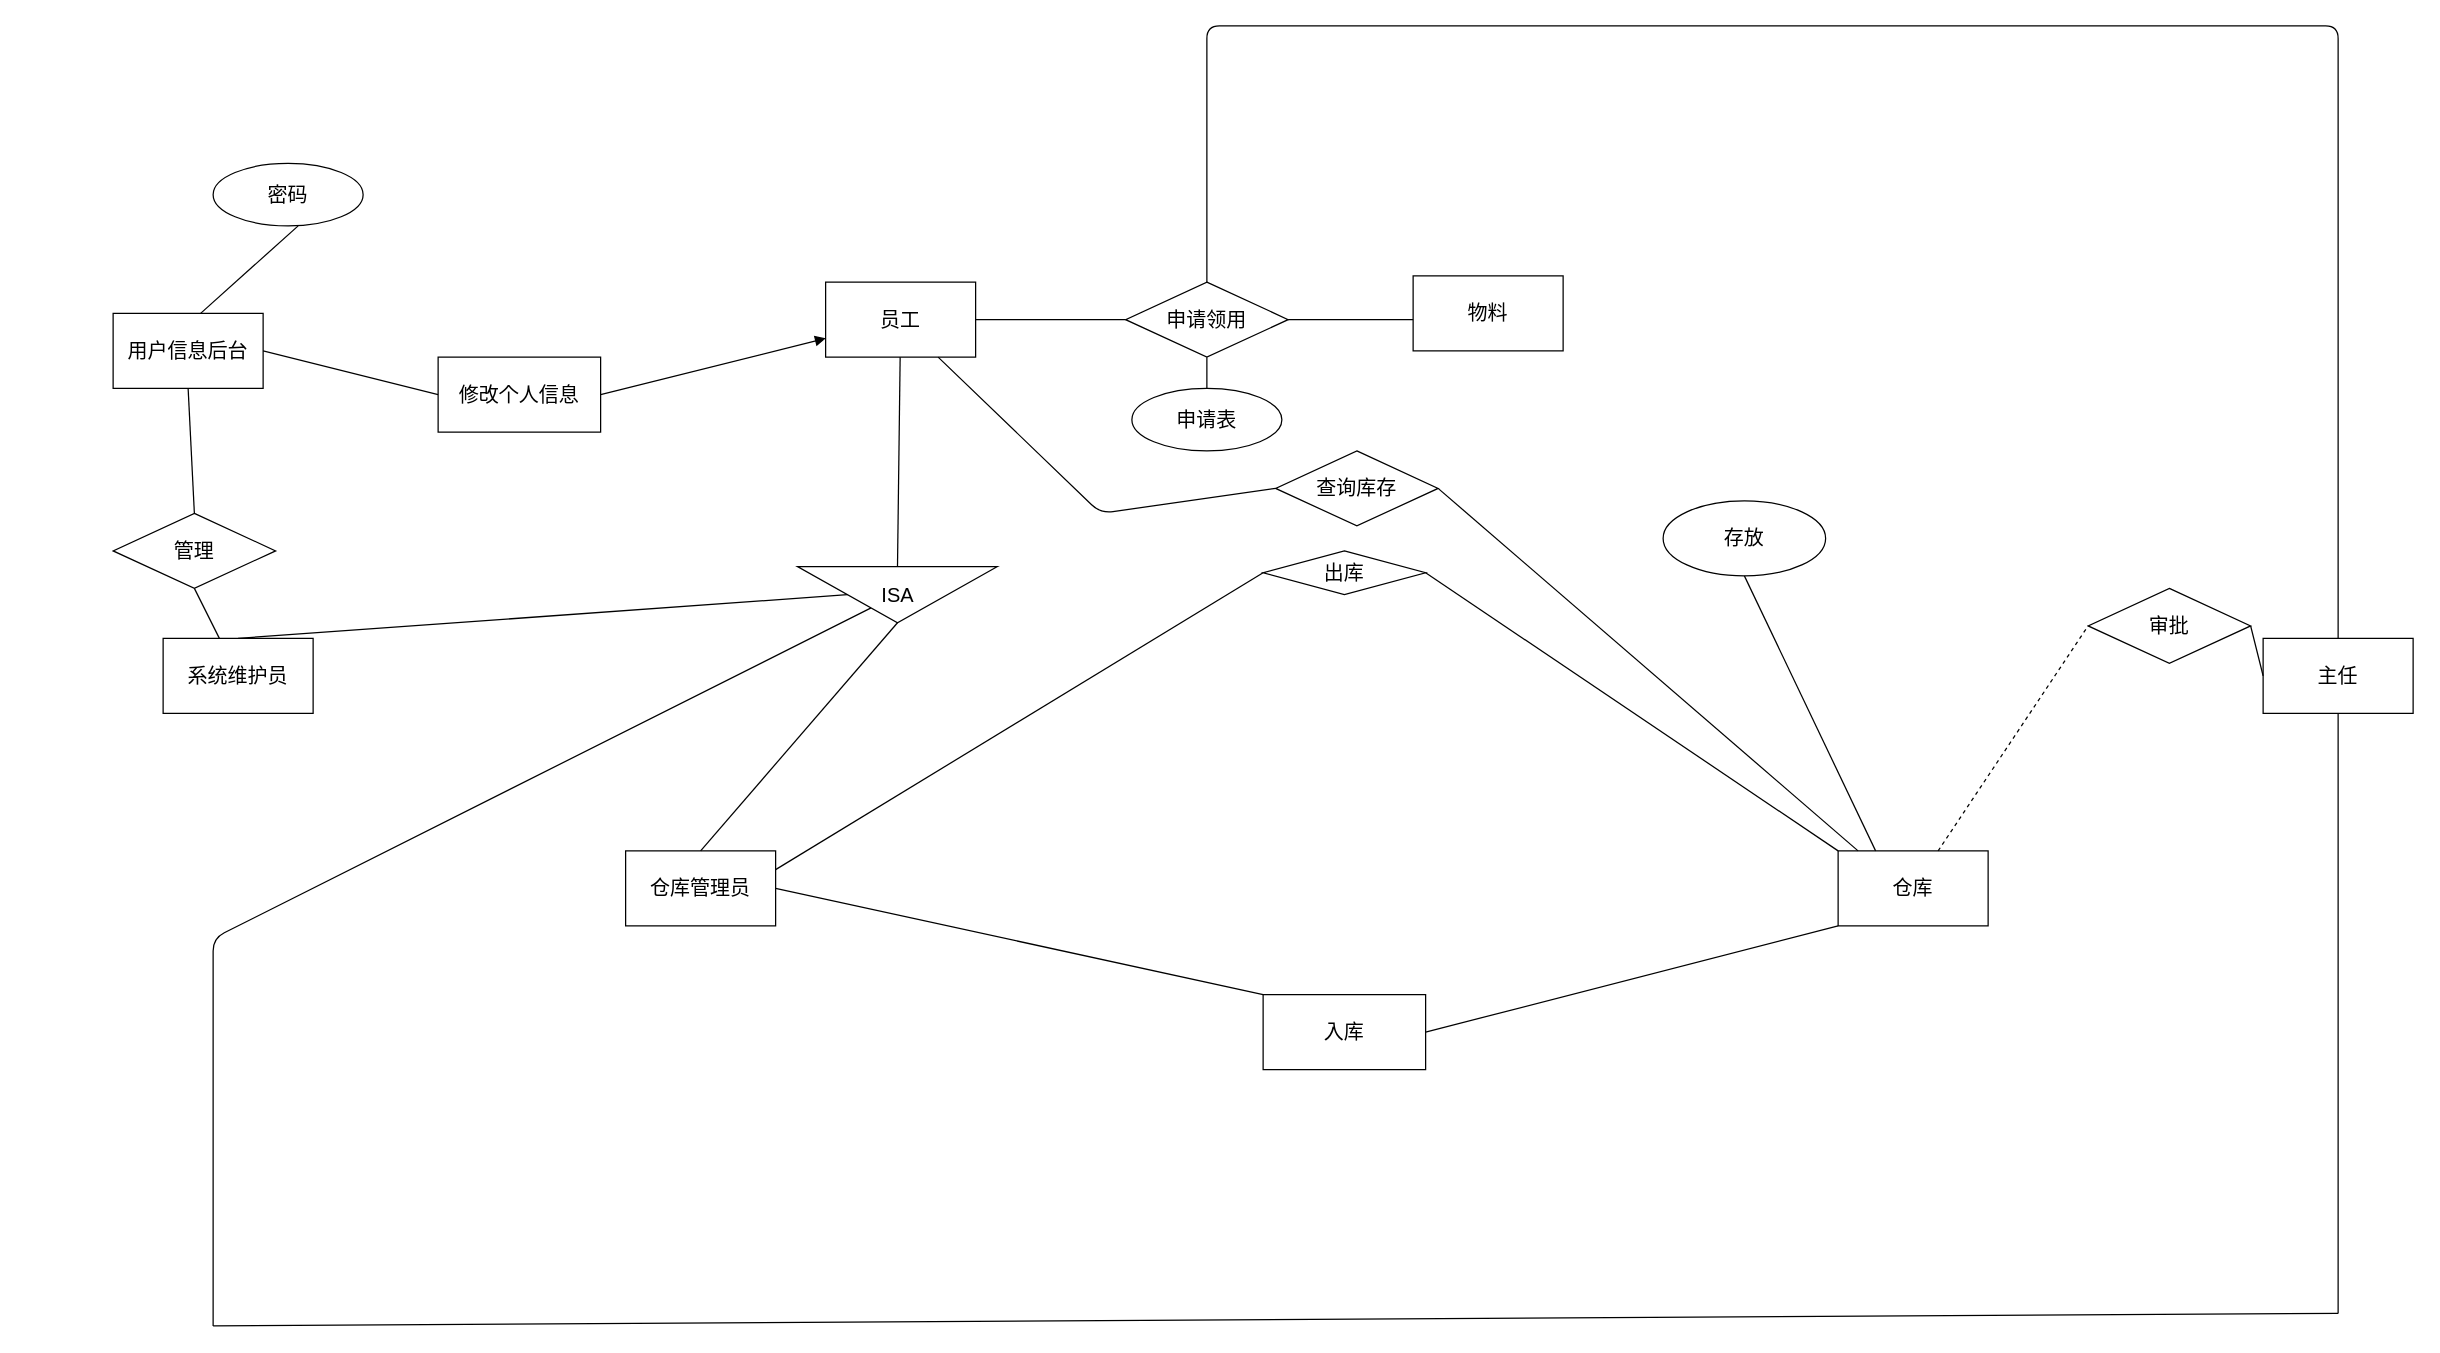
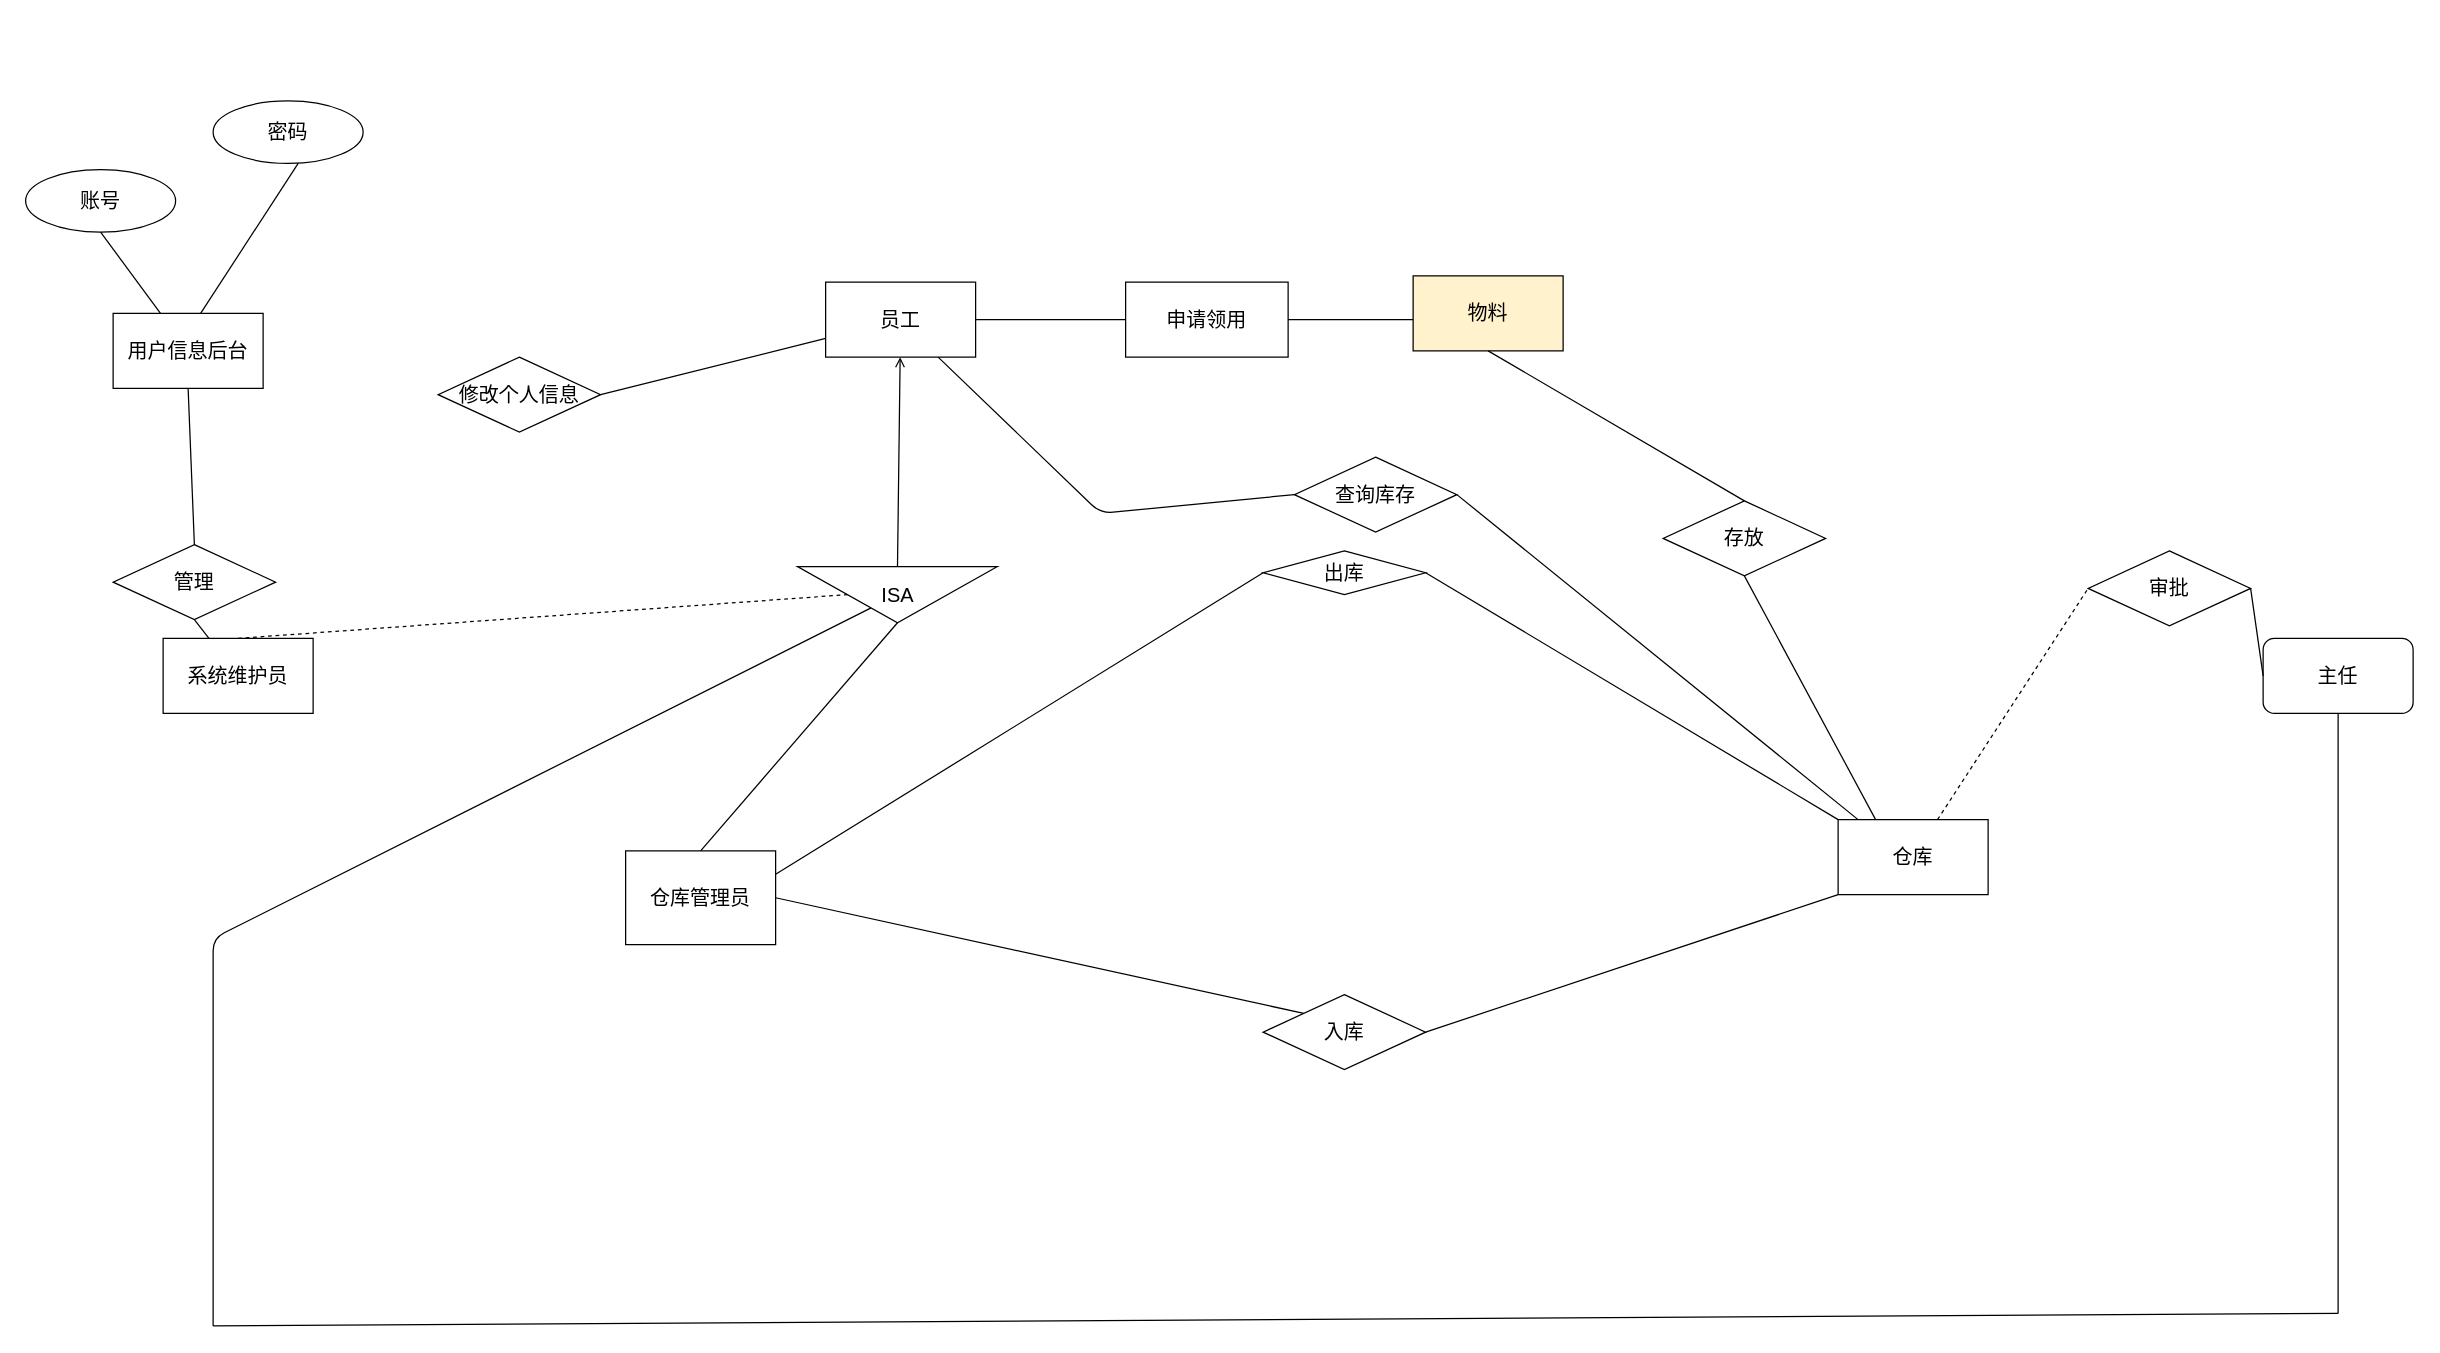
(1951, 26) -> none
(288, 194) -> (288, 132)
none -> (101, 201)
none -> (131, 273)
(1488, 313) -> (1488, 313)
(1207, 319) -> (1207, 319)
(814, 341) -> (818, 340)
(900, 362) -> (900, 363)
(351, 373) -> none
(1207, 373) -> none
(519, 394) -> (519, 394)
(1207, 419) -> none
none -> (1616, 426)
(1357, 488) -> (1376, 494)
(1744, 538) -> (1744, 538)
(194, 551) -> (194, 582)
(543, 616) -> (543, 616)
(2169, 626) -> (2169, 588)
(2338, 676) -> (2338, 676)
(701, 888) -> (701, 898)
(1913, 888) -> (1913, 857)
(1344, 1032) -> (1344, 1032)
